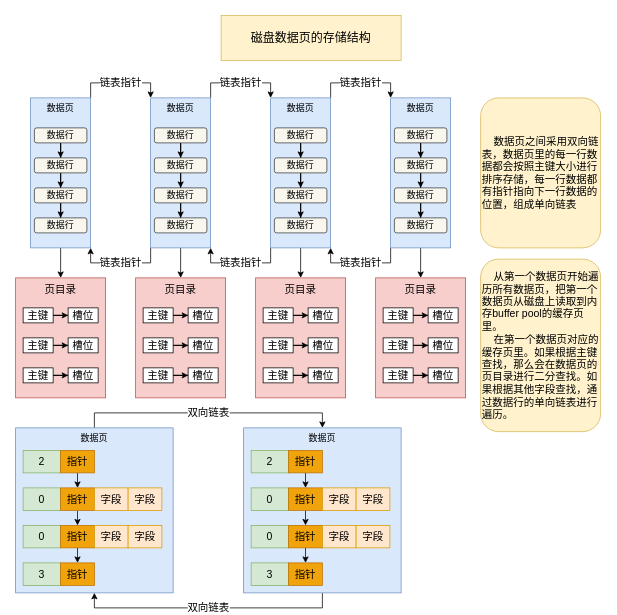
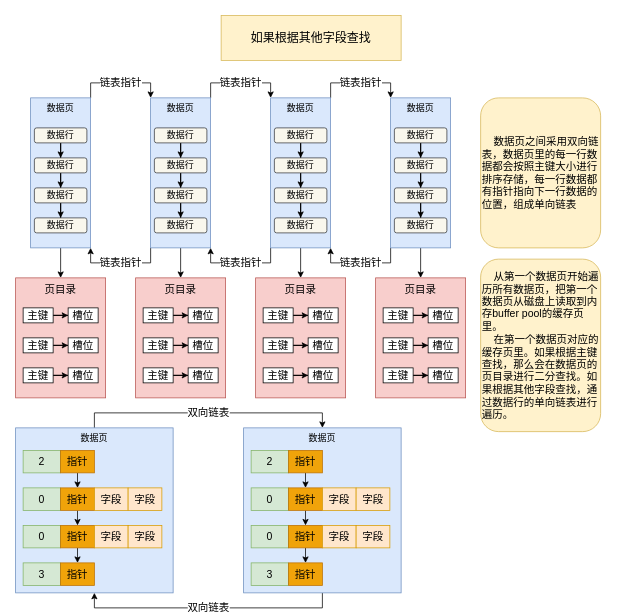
(311, 38) -> (311, 38)
